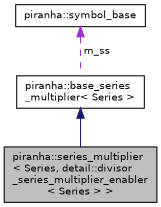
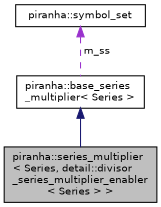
(81, 16) -> (81, 16)
